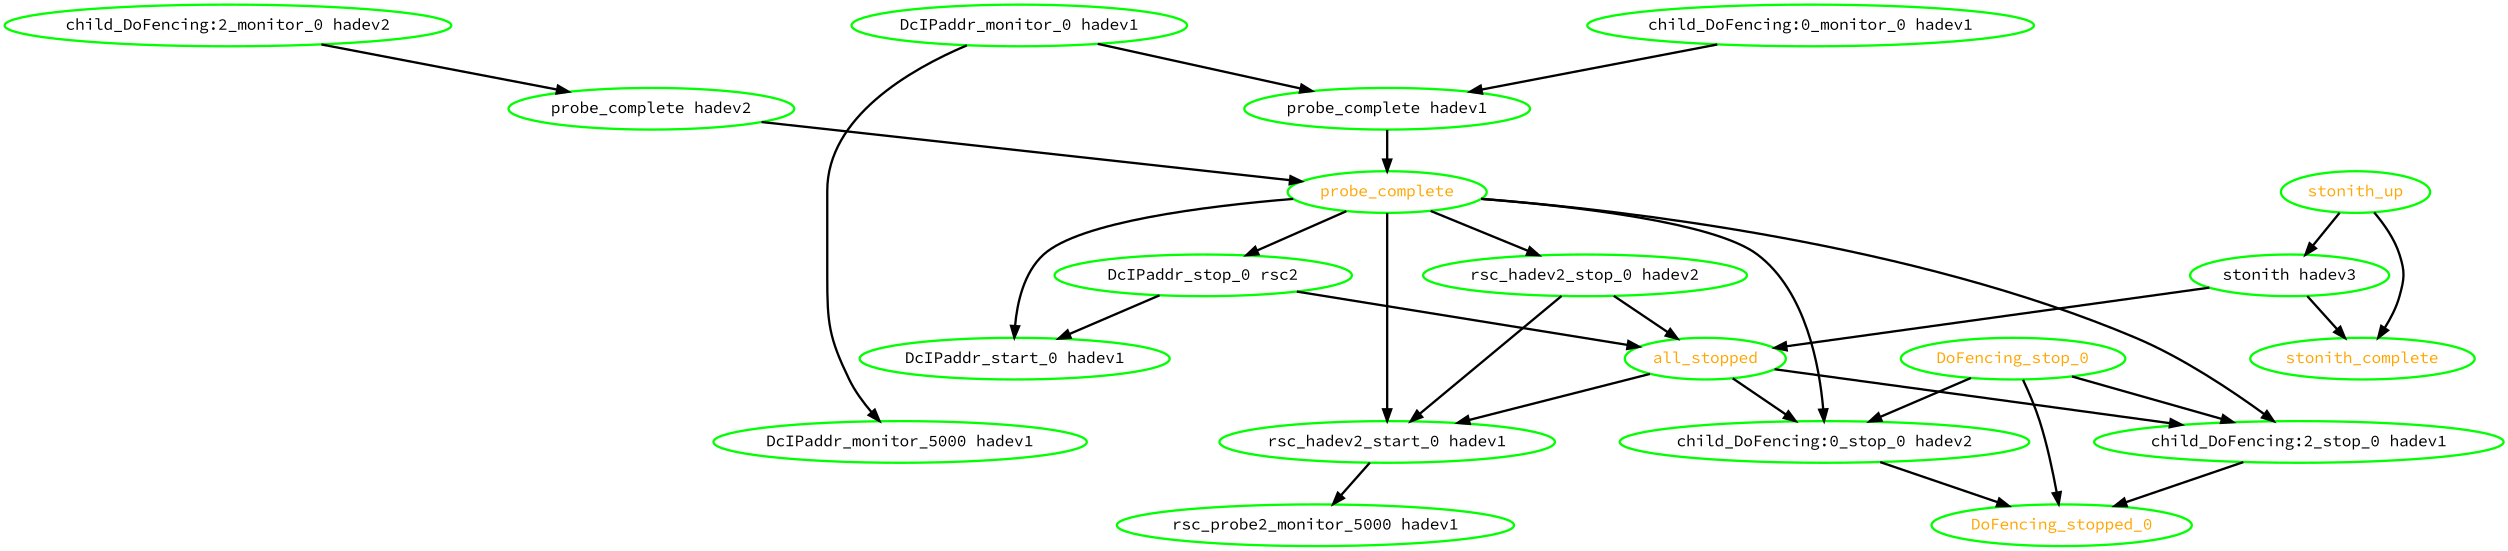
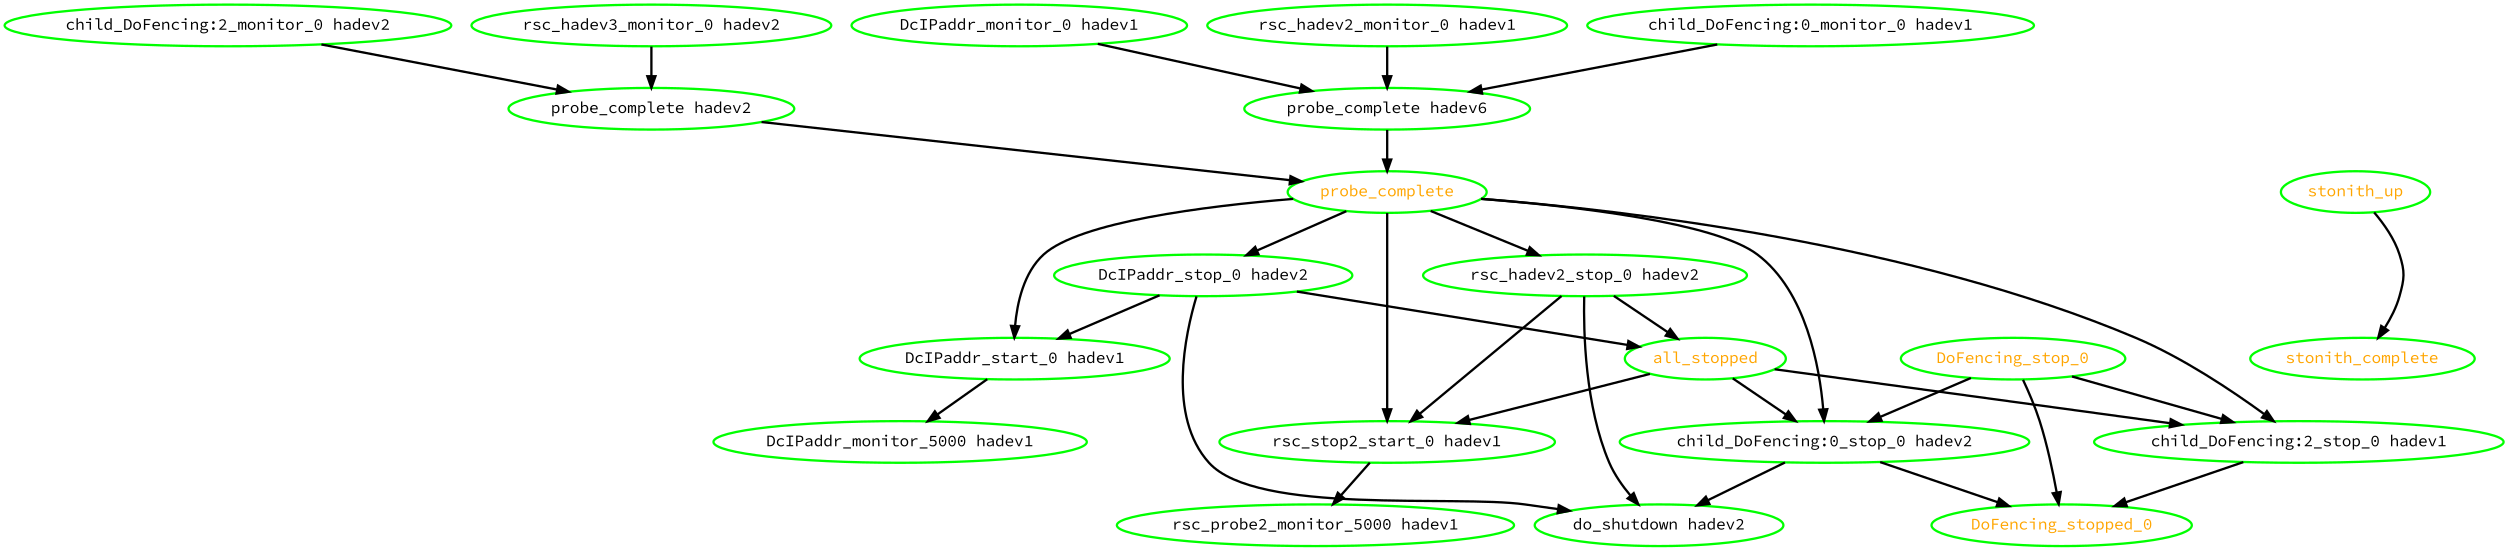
none -> (651, 25)
none -> (1387, 25)
(1387, 109) -> (1387, 109)
(827, 200) -> (962, 397)
(1203, 275) -> (1203, 275)
(2290, 275) -> none
(1387, 442) -> (1387, 442)
none -> (1659, 525)
